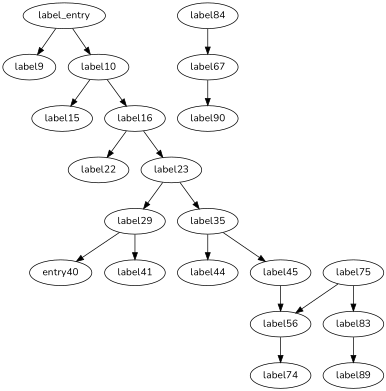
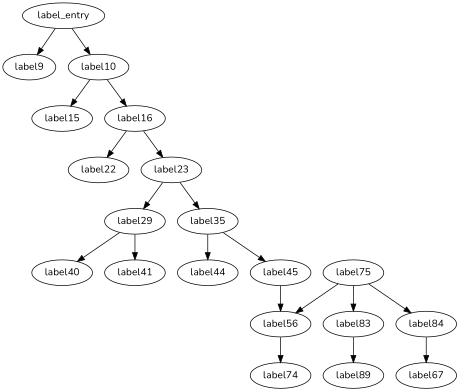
(208, 119) -> none
(61, 273) -> (62, 273)
none -> (387, 296)
